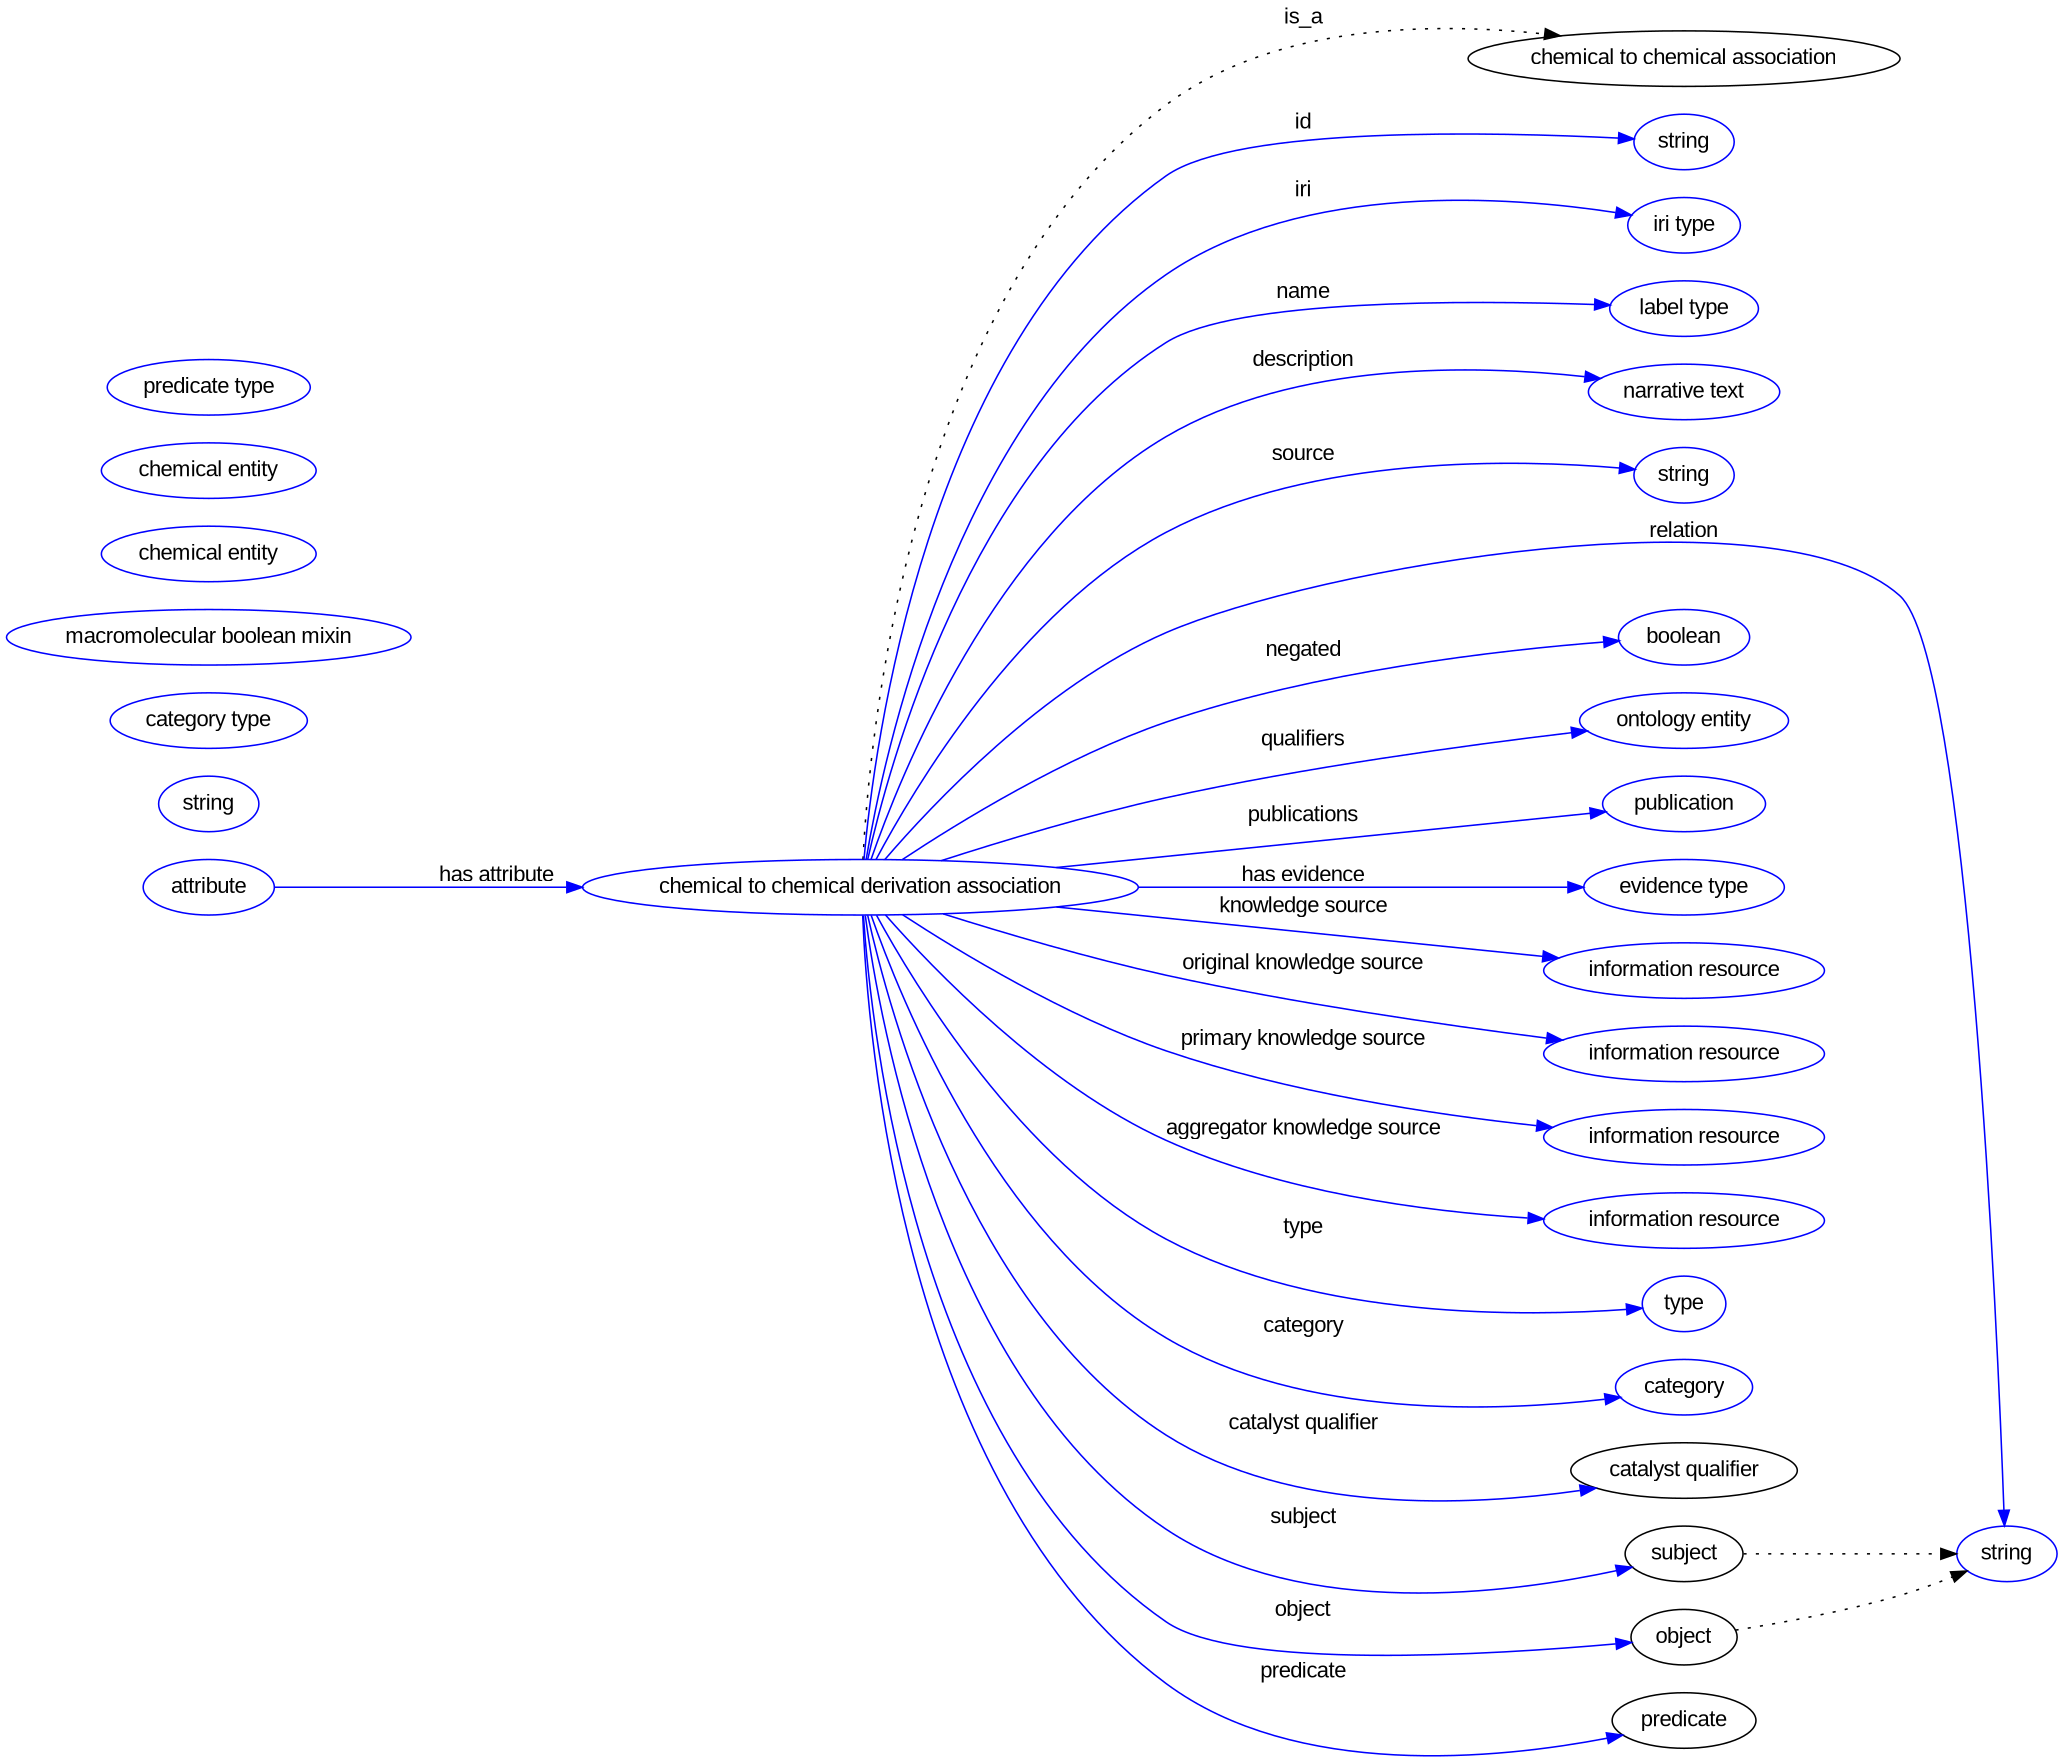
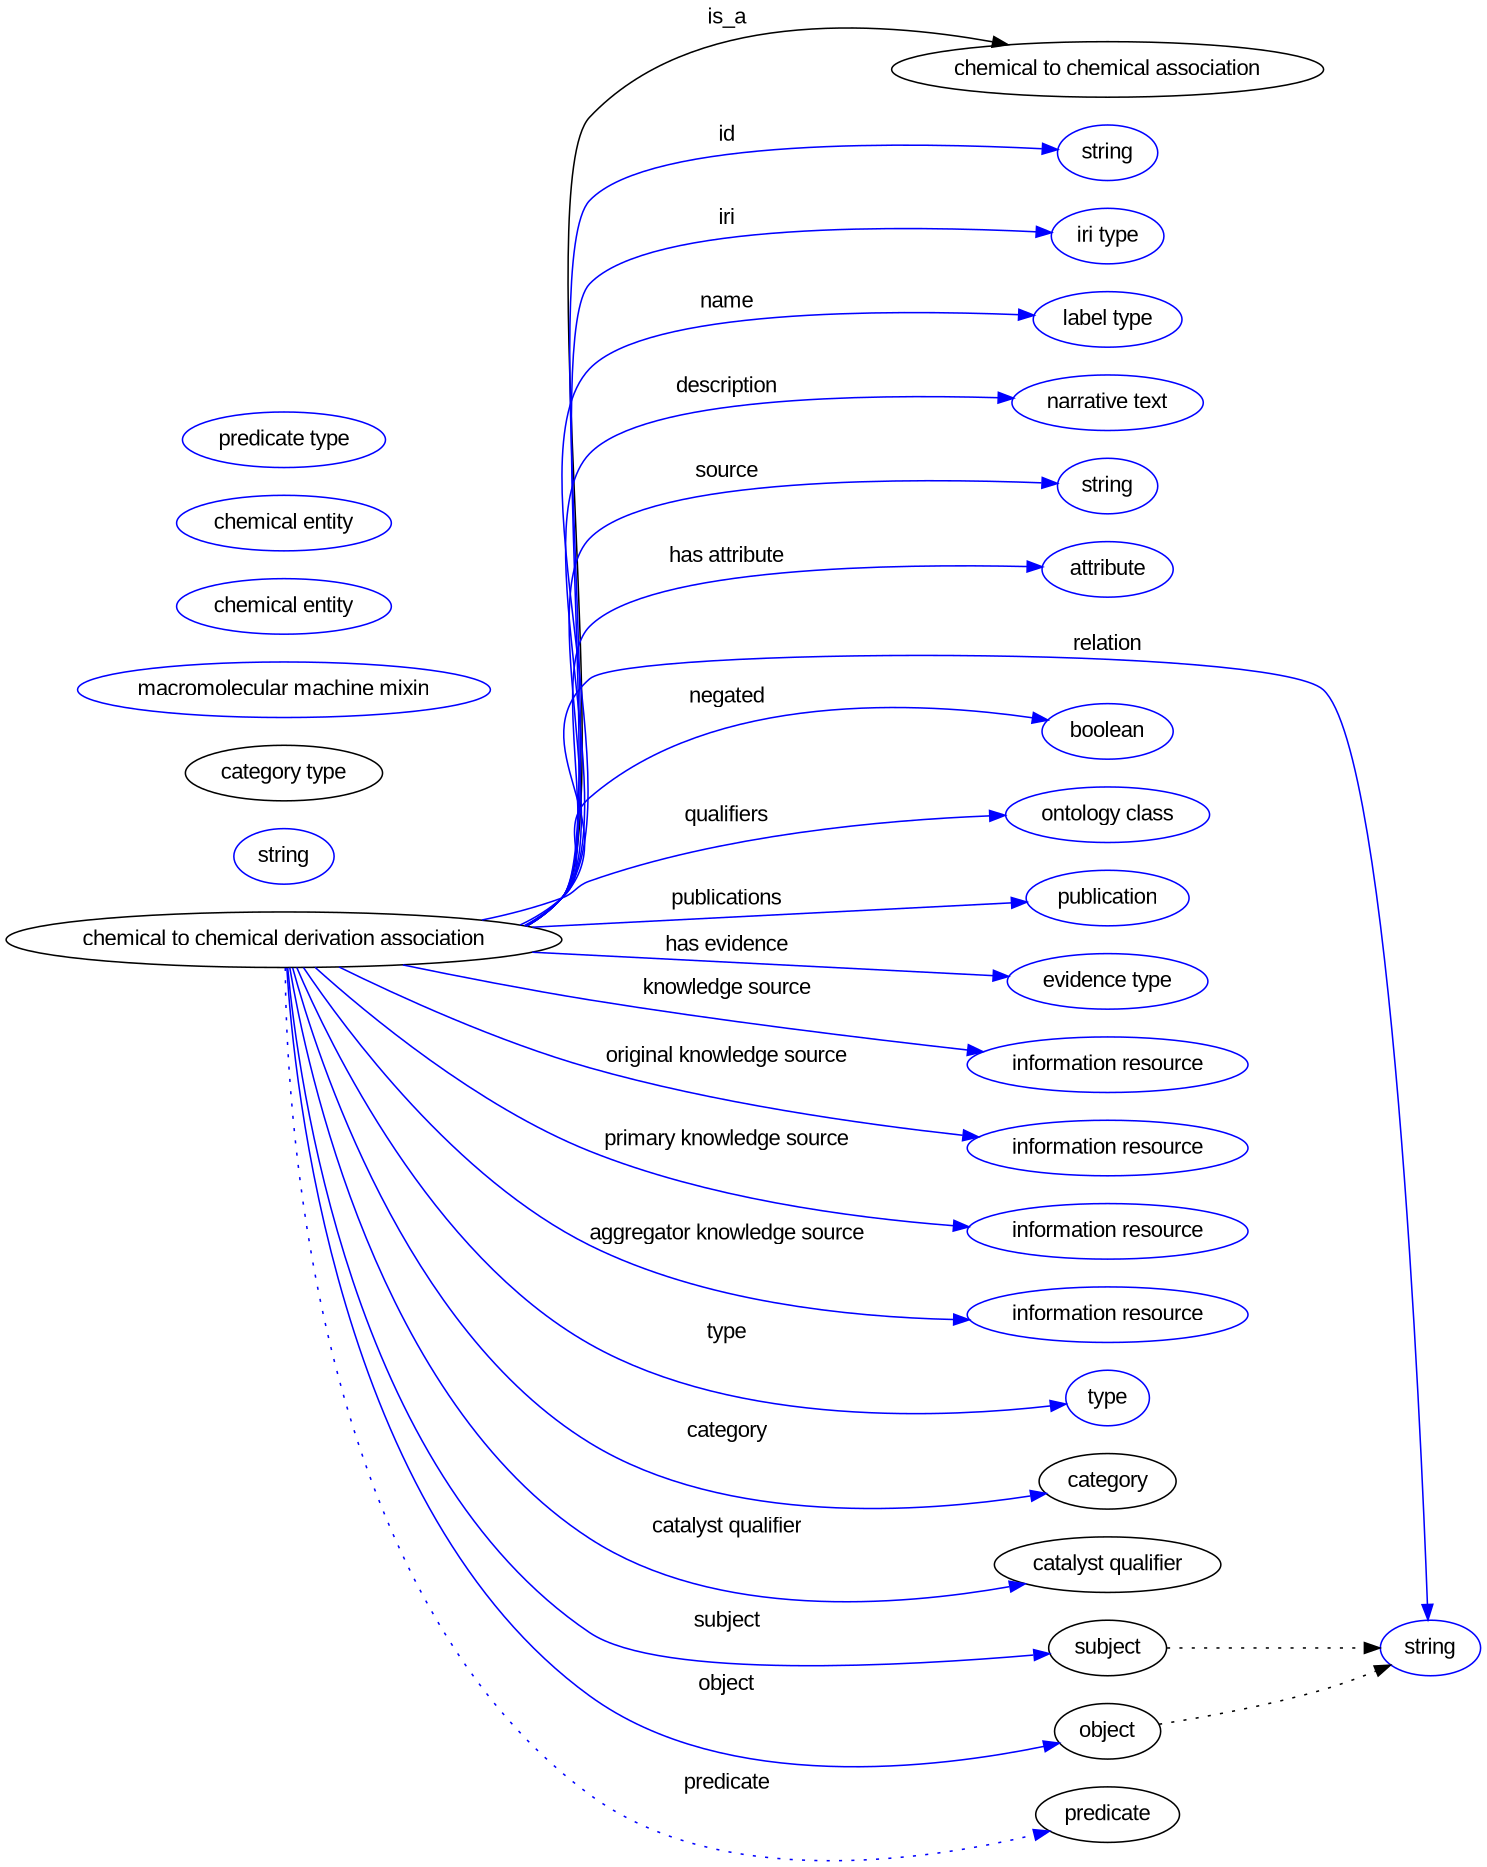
(1022, 271) -> (570, 223)
(209, 637) -> (284, 690)
(209, 721) -> (284, 773)
(1684, 721) -> (1108, 815)
(420, 887) -> (644, 598)
(860, 887) -> (284, 940)
(1684, 1387) -> (1108, 1481)
(1035, 1537) -> (443, 1626)
